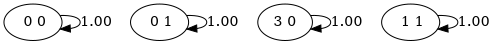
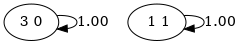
(33, 22) -> none
(160, 22) -> none
